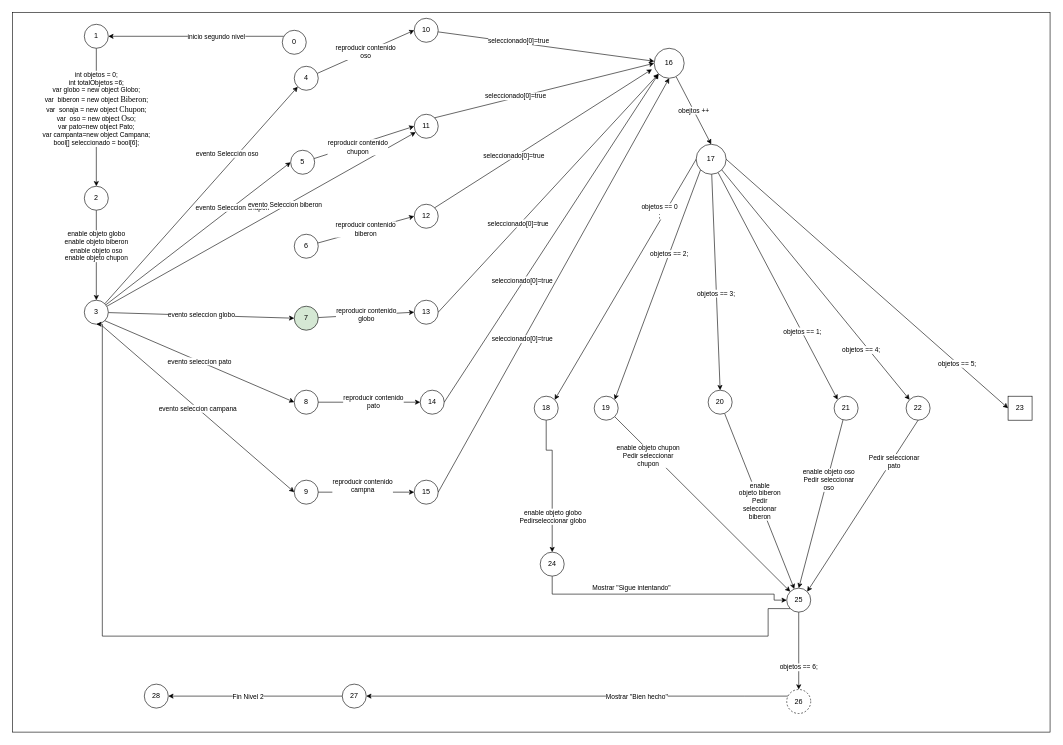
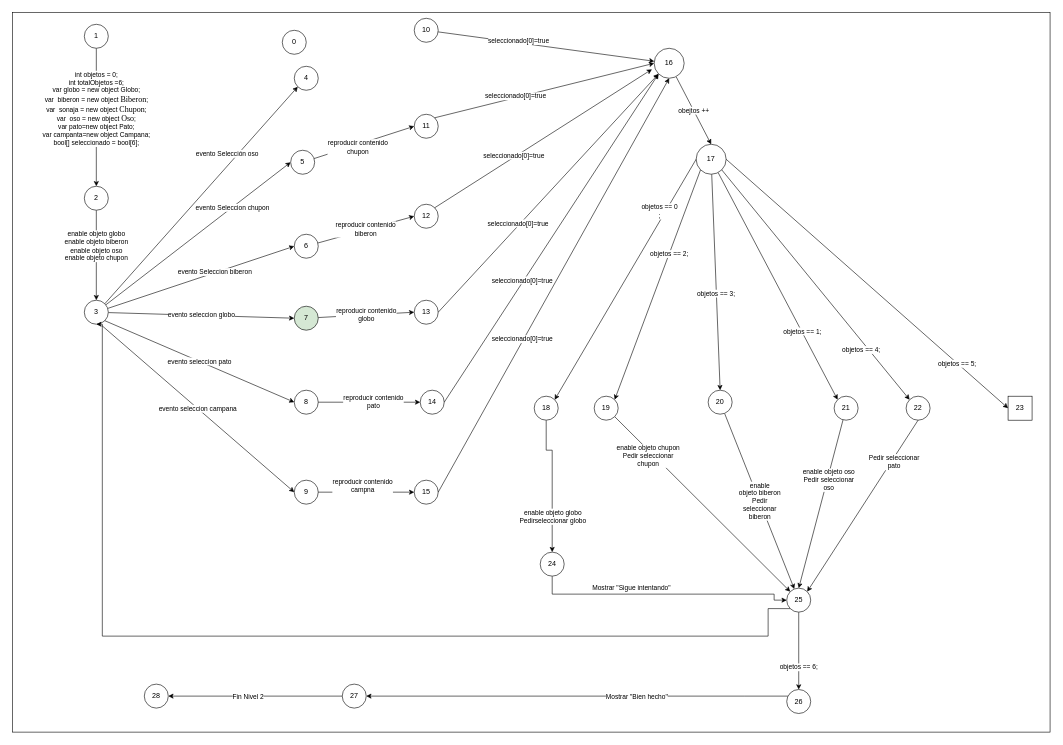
(217, 36) -> none
(384, 44) -> none
(240, 231) -> (199, 278)
(799, 702) -> (799, 702)
